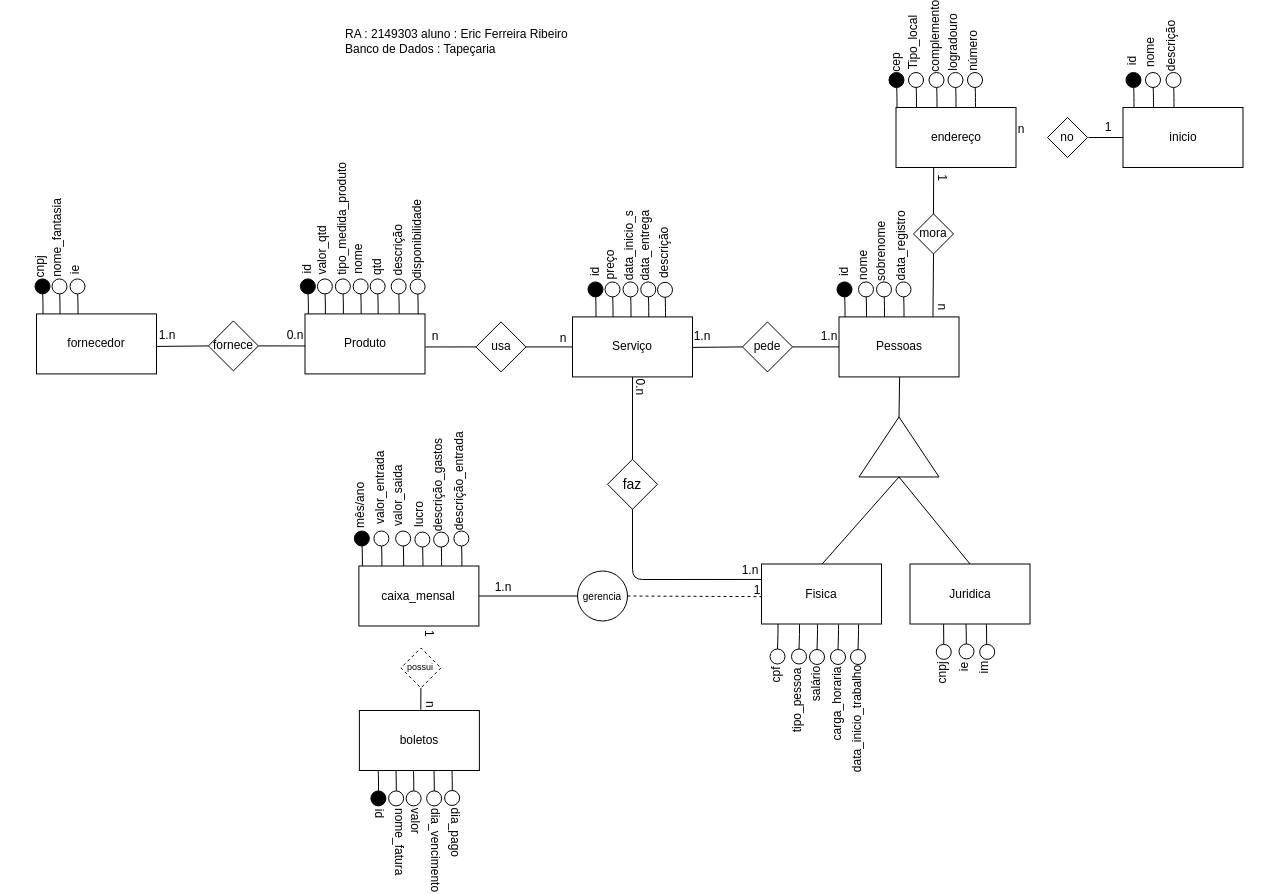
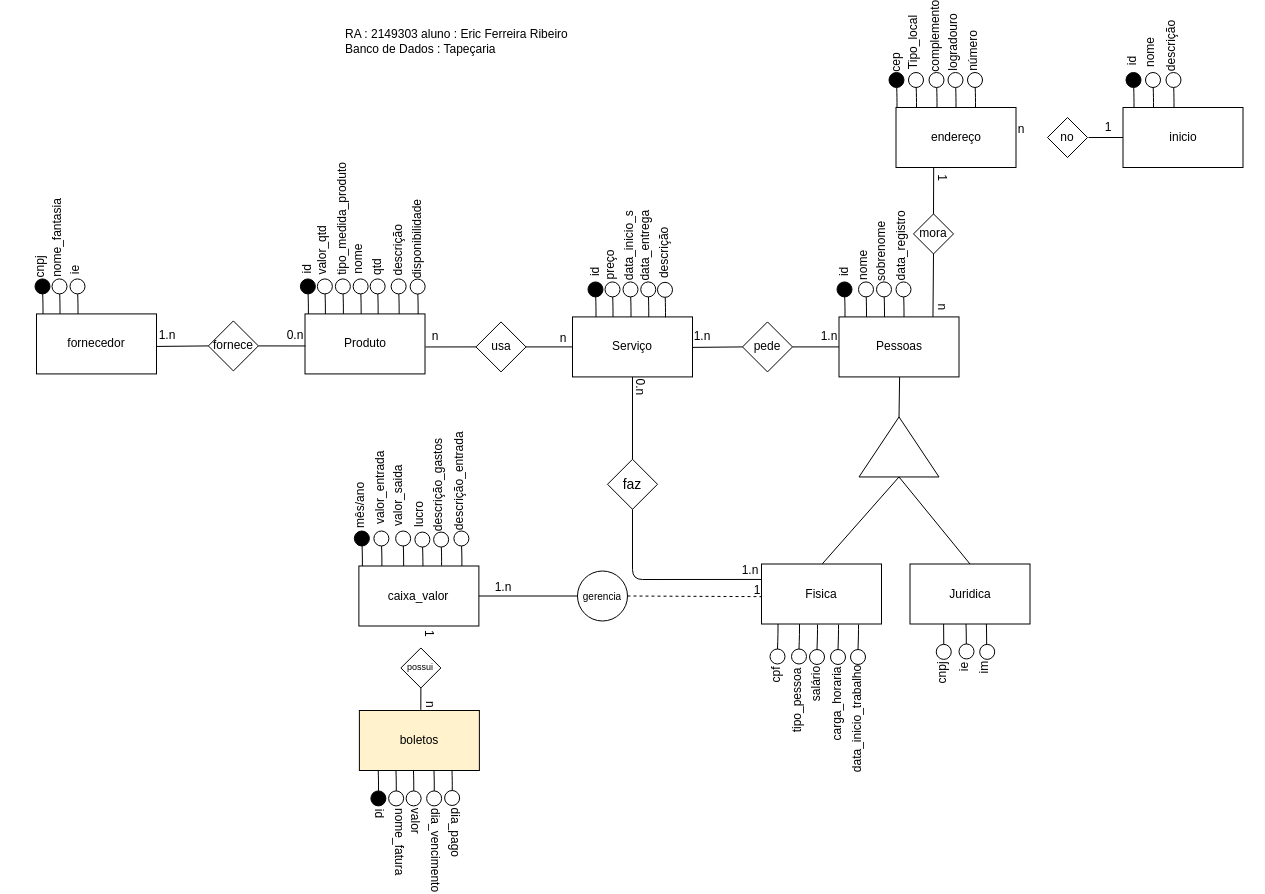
(419, 597) -> (419, 597)
(421, 668) -> (421, 668)
(419, 741) -> (419, 741)
